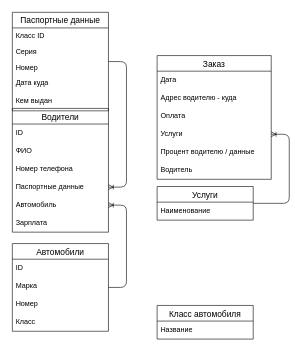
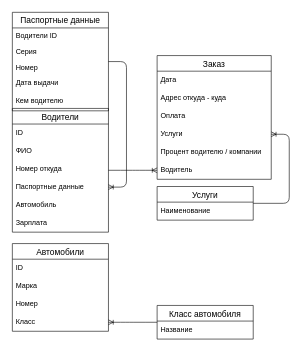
(31, 36) -> (37, 36)
(33, 83) -> (37, 83)
(200, 97) -> (196, 97)
(33, 101) -> (39, 101)
(208, 151) -> (212, 151)
(43, 168) -> (39, 168)
none -> (133, 170)
(126, 246) -> none
none -> (131, 322)
